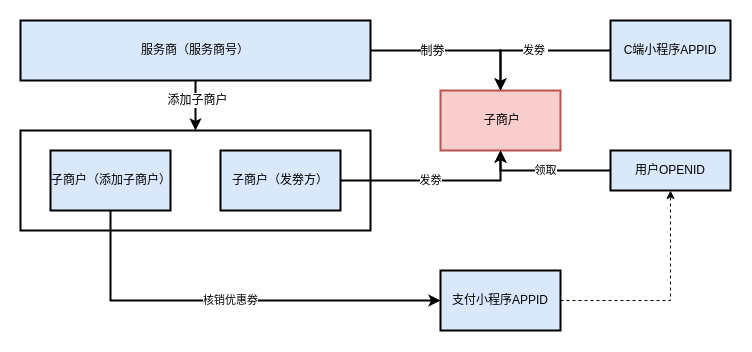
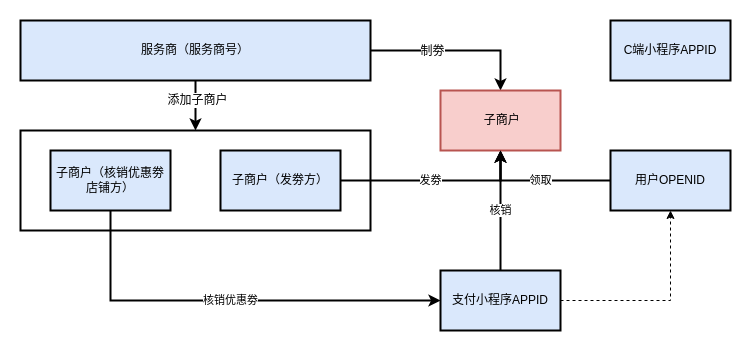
(557, 51) -> none
(671, 171) -> (671, 181)
(111, 181) -> (111, 181)
none -> (501, 226)
